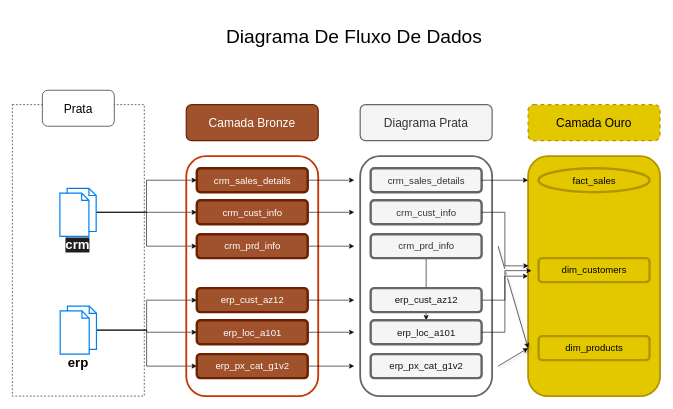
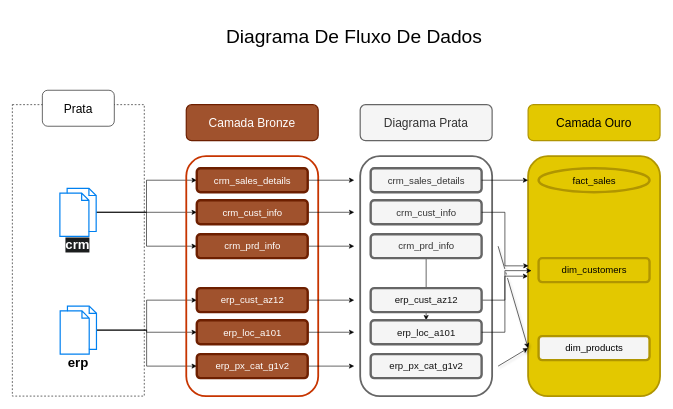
(594, 123) -> (594, 123)
(594, 348) -> (594, 348)
